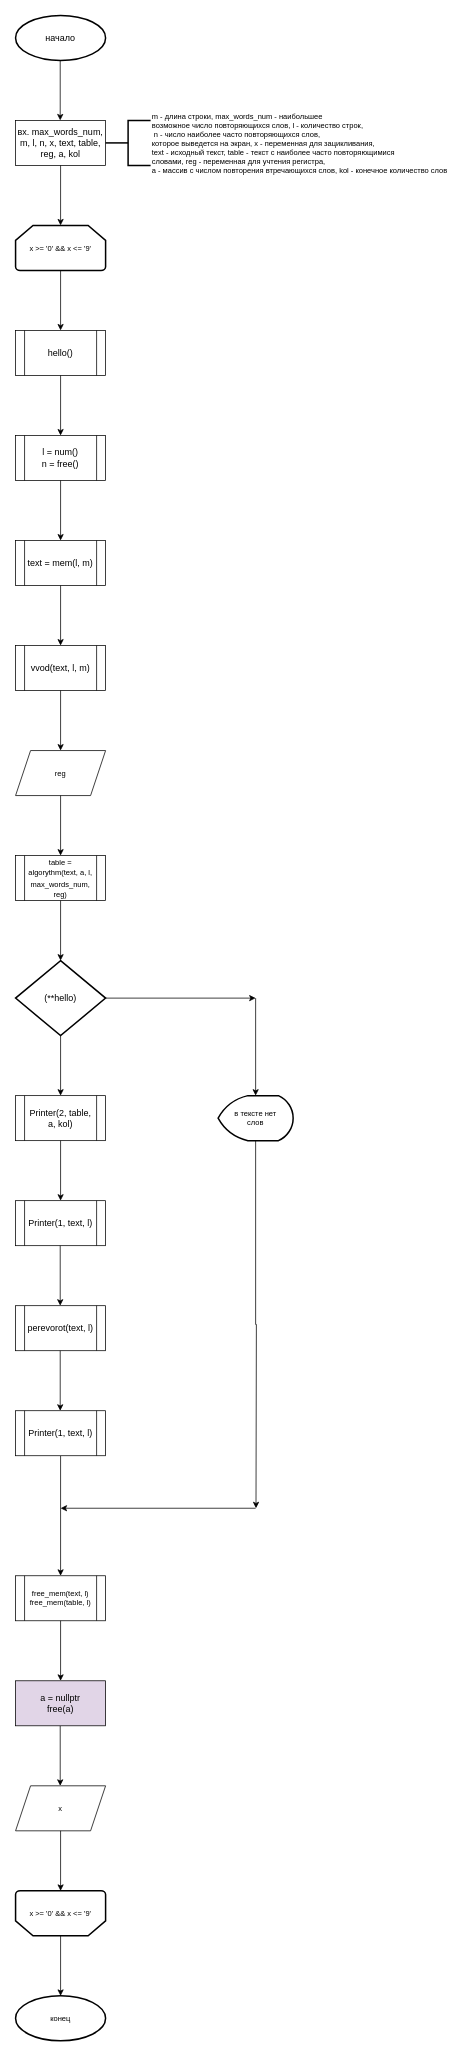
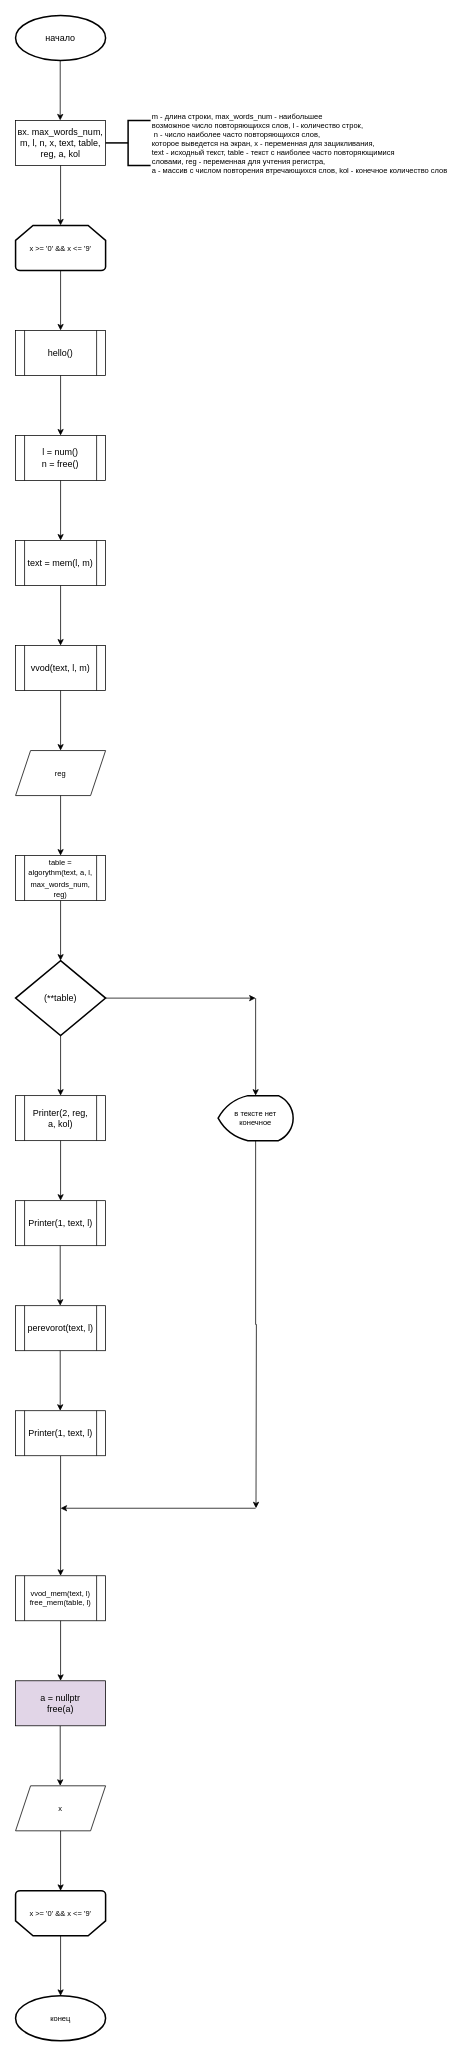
(60, 998) -> (60, 998)
(60, 1118) -> (60, 1118)
(255, 1118) -> (255, 1118)
(60, 1598) -> (60, 1598)
